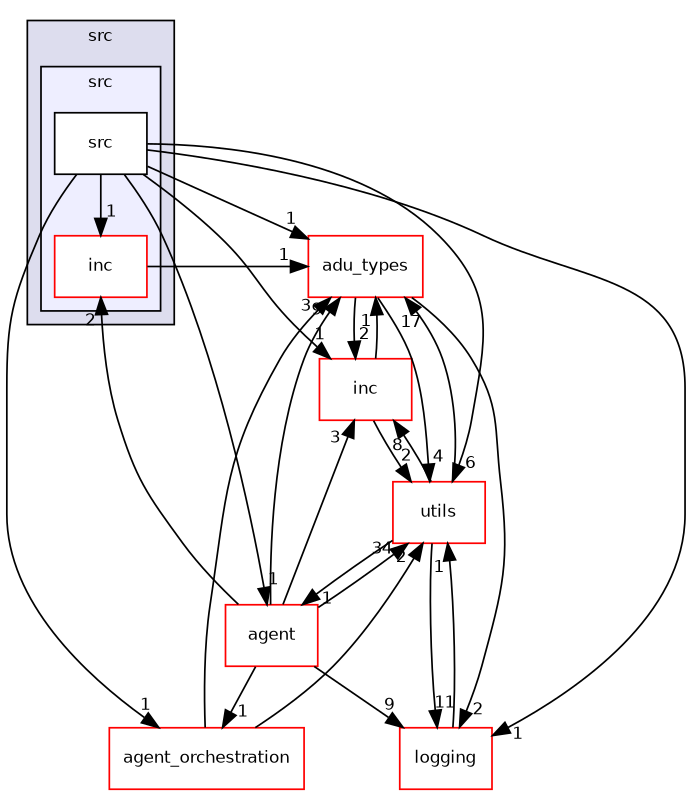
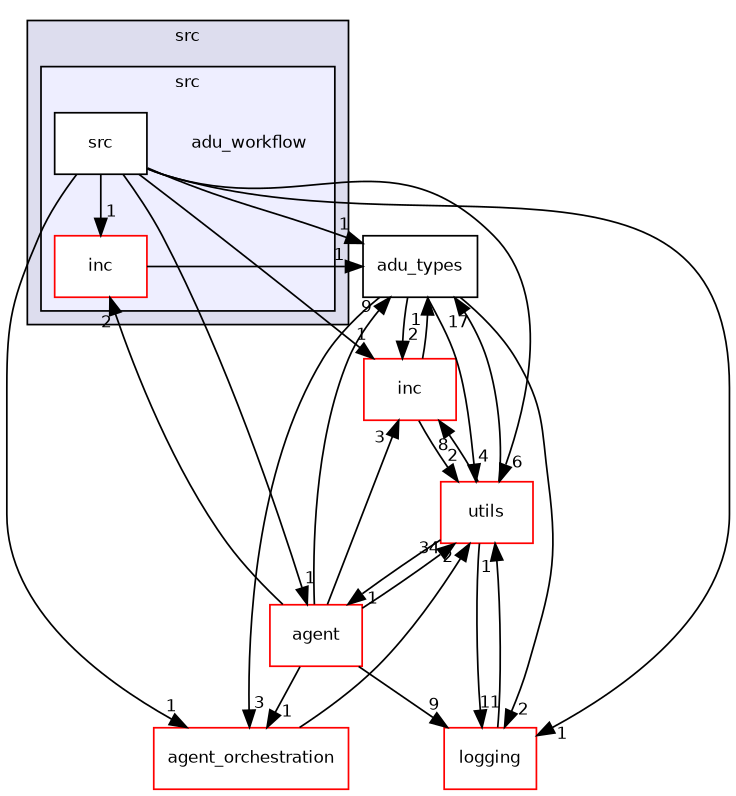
none -> (249, 144)
(366, 266) -> (420, 266)
(224, 507) -> (278, 467)
